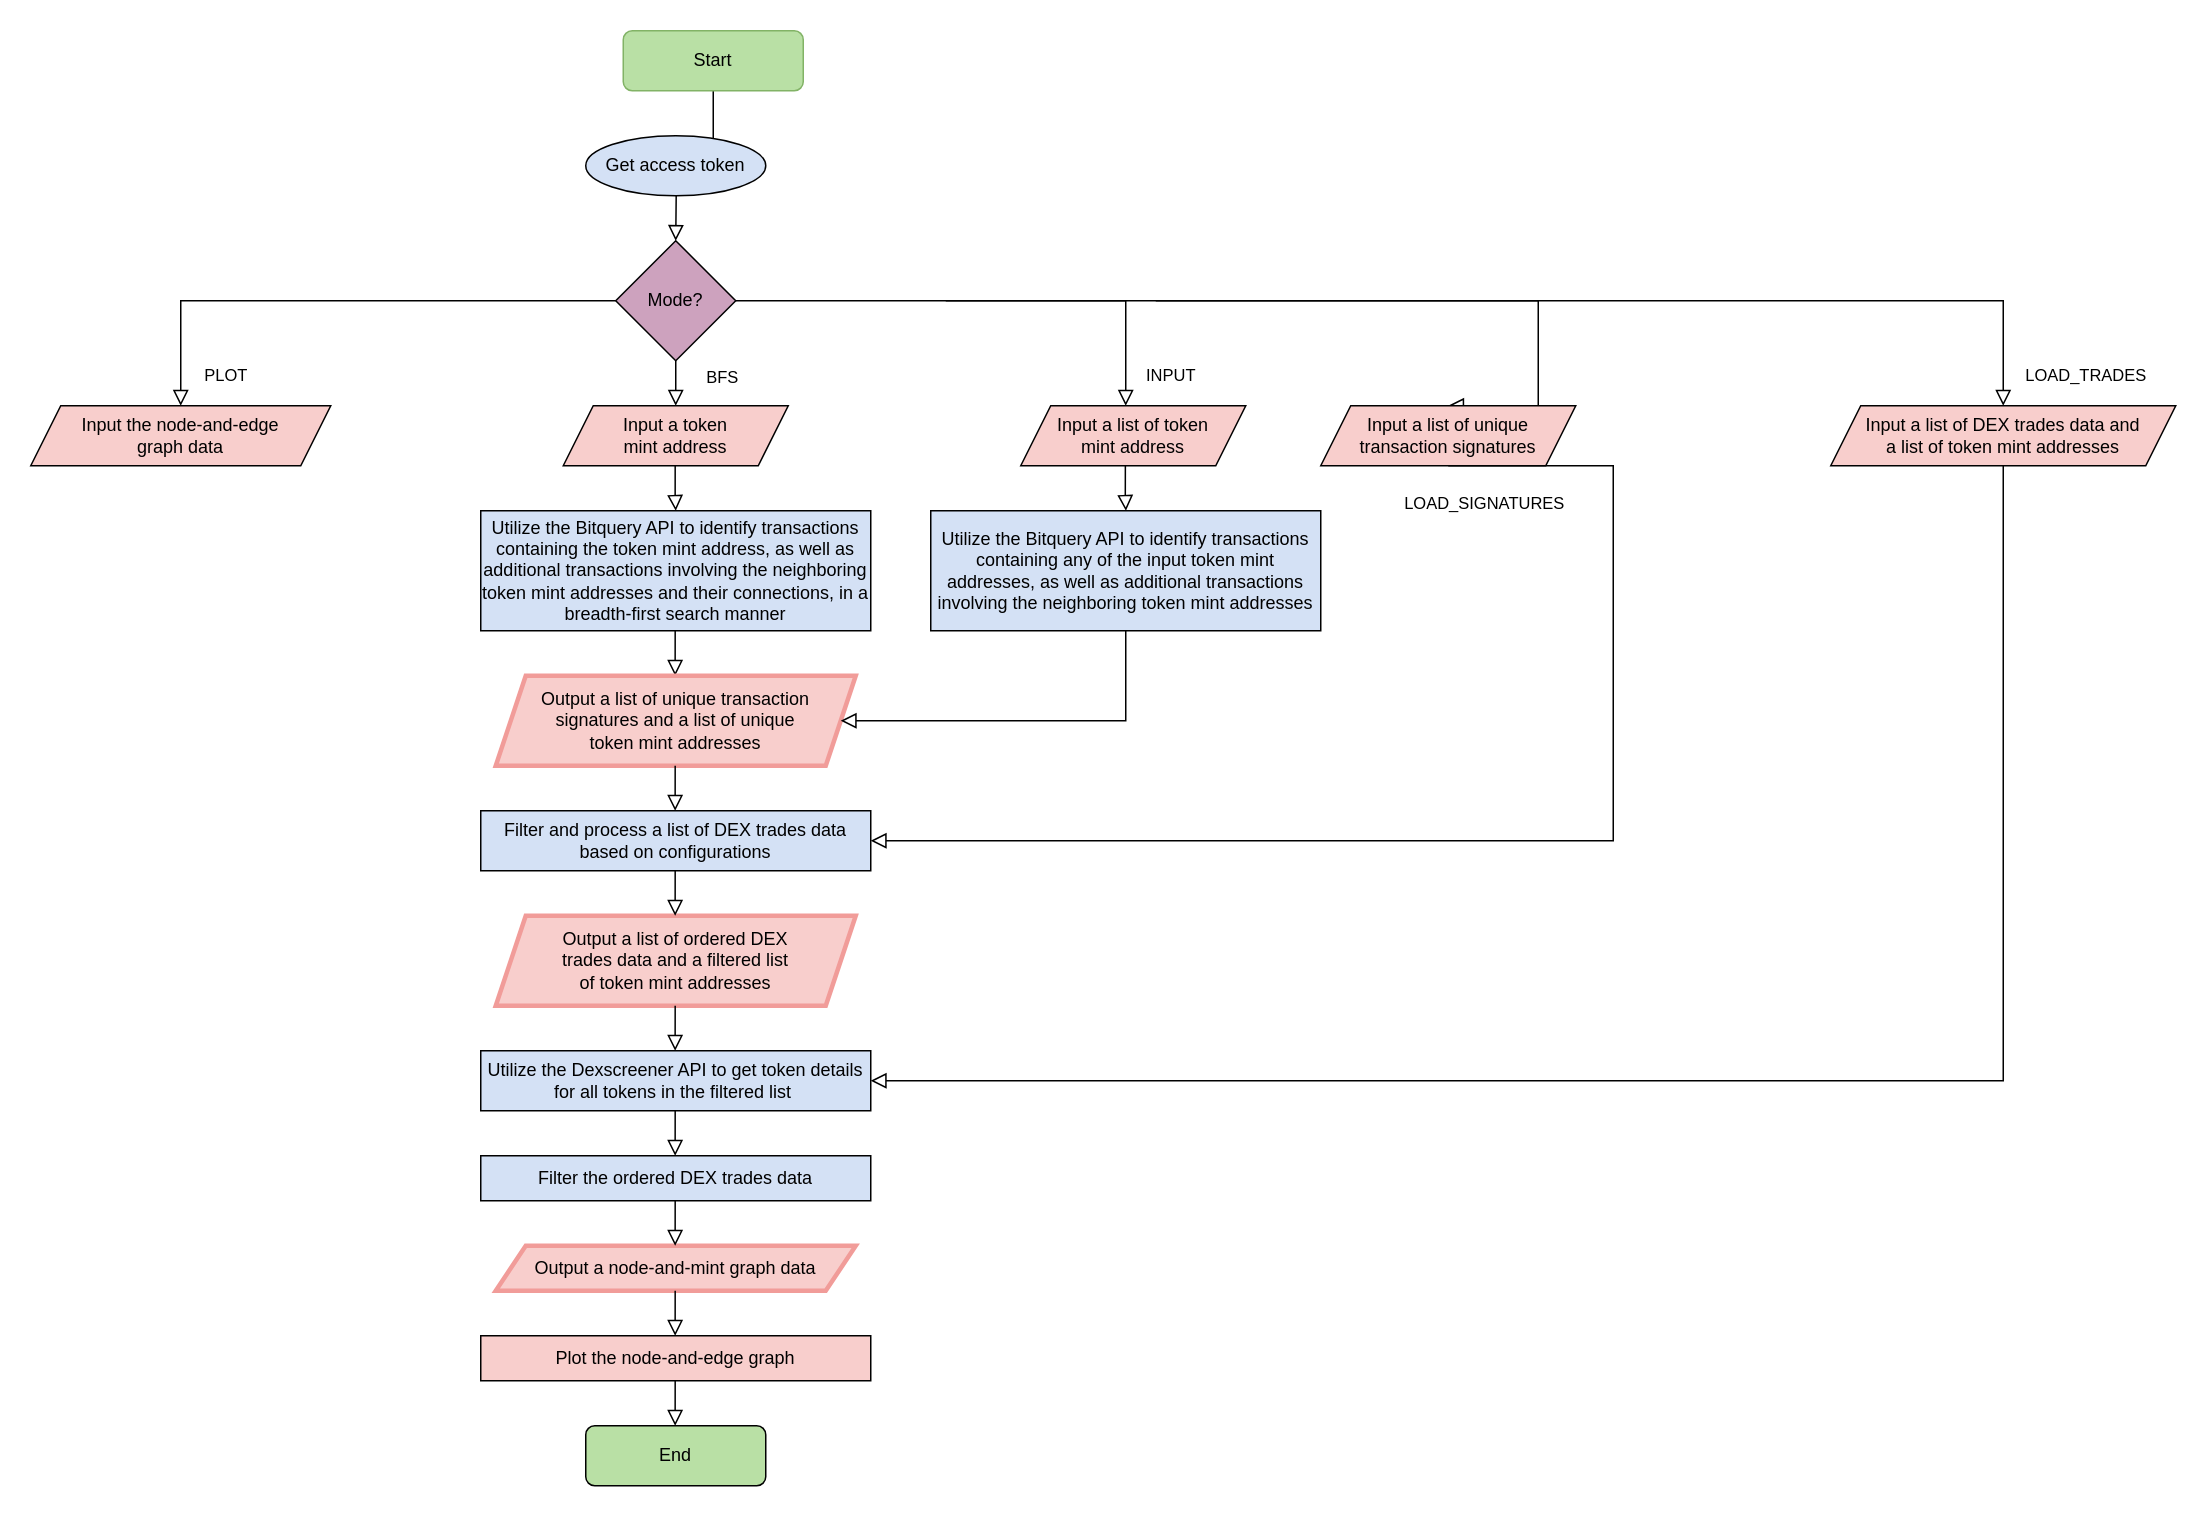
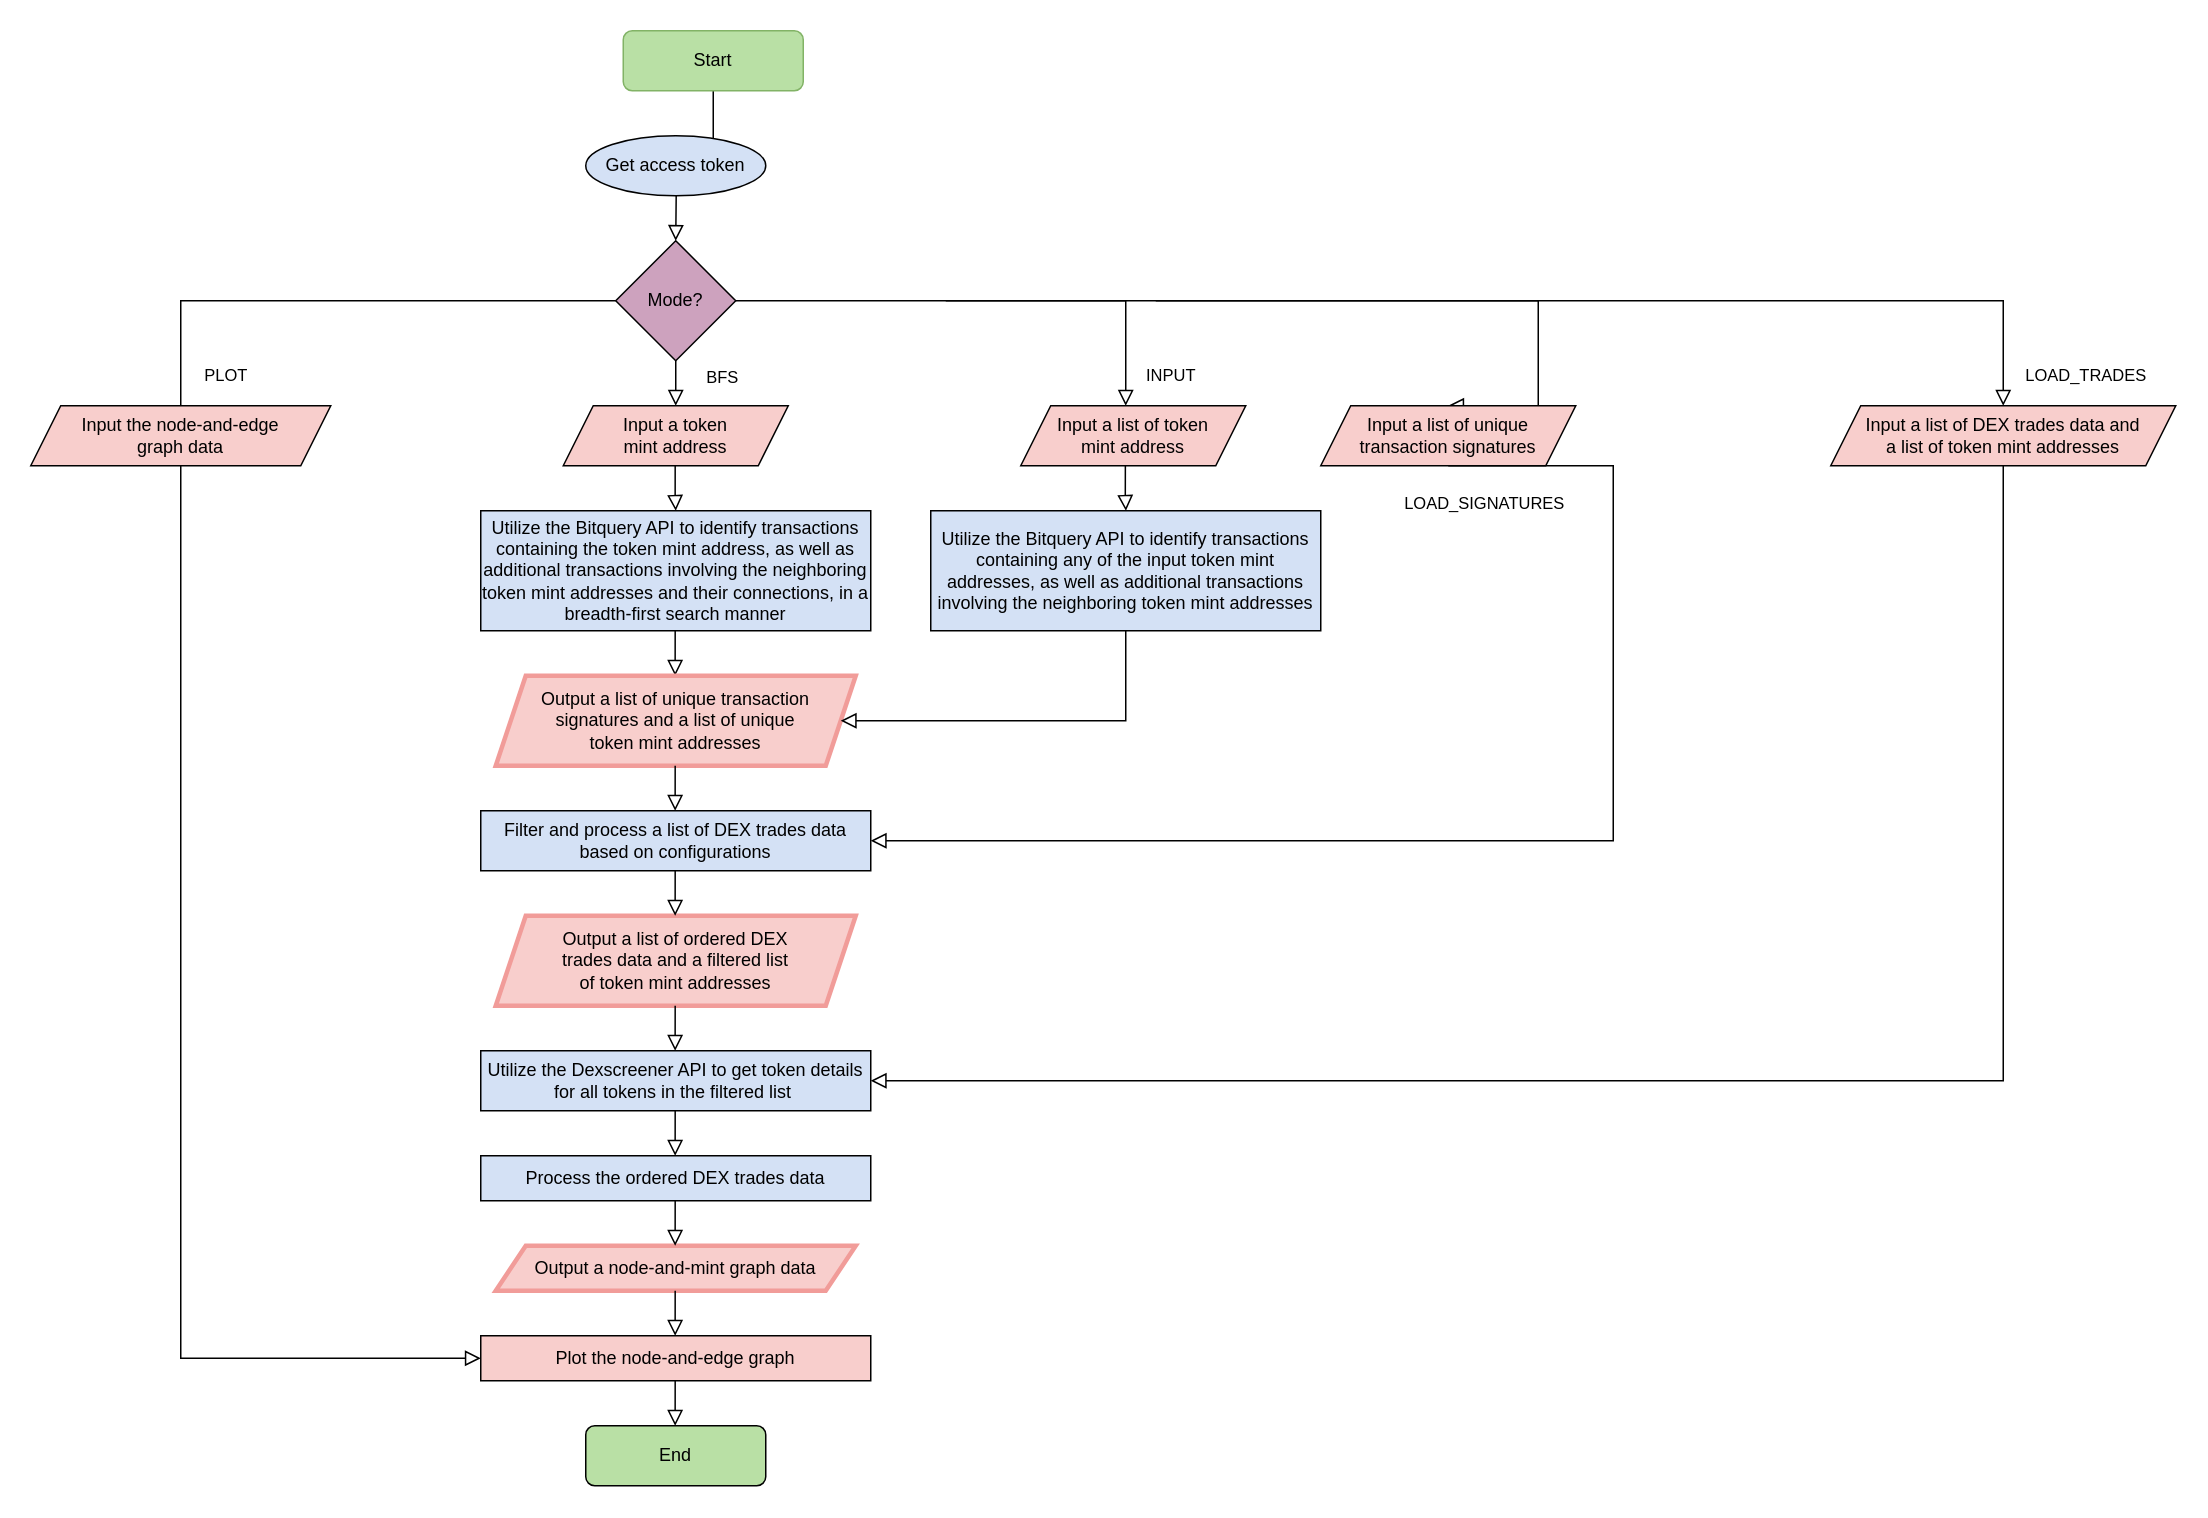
(181, 389) -> (181, 396)
none -> (181, 1054)
(676, 1178) -> (676, 1178)
